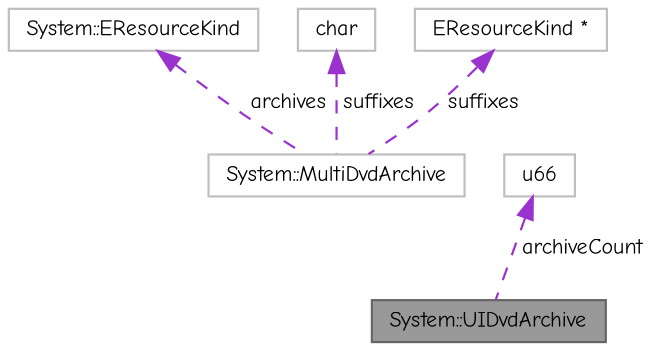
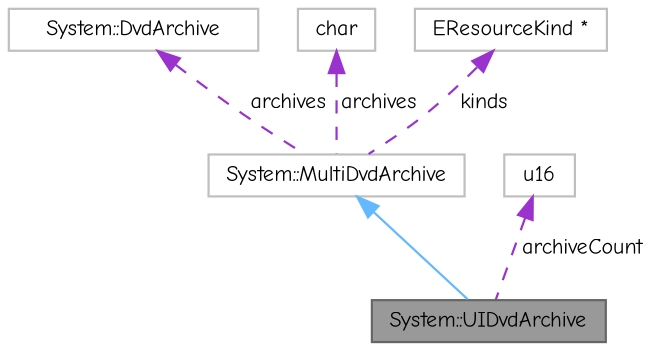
(134, 30) -> (134, 30)
(376, 103) -> (376, 103)
(481, 103) -> (481, 103)
(540, 175) -> (540, 175)
none -> (421, 256)
